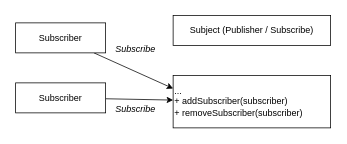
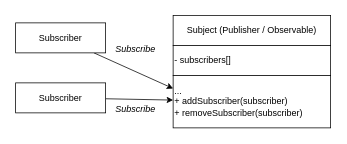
(252, 30) -> (252, 30)
none -> (252, 60)
